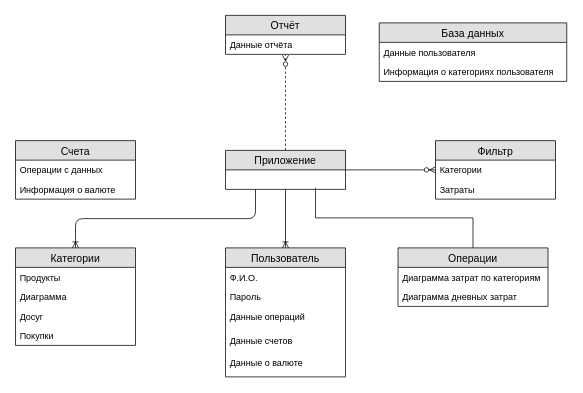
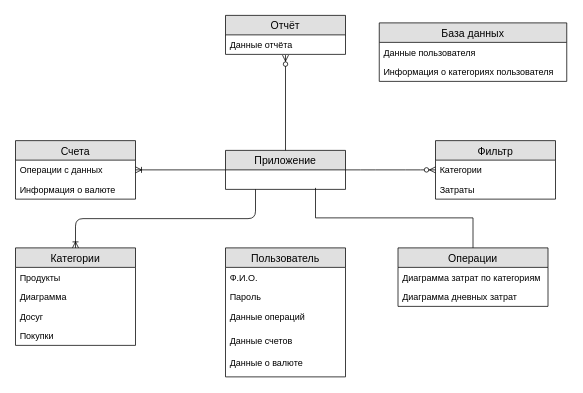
(285, 108) -> (285, 108)
none -> (180, 170)
(285, 219) -> none
